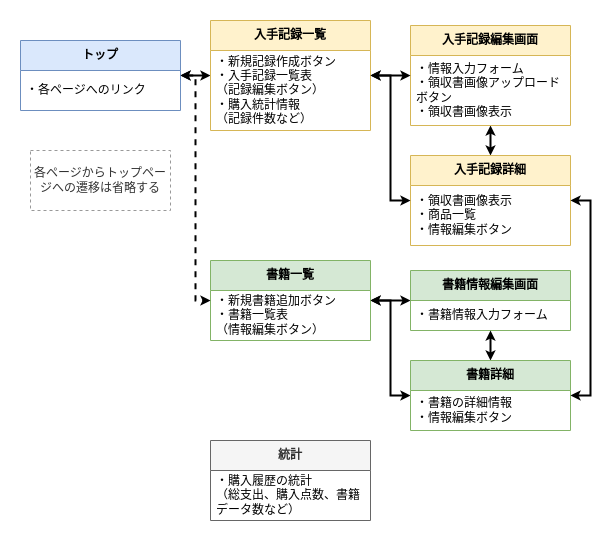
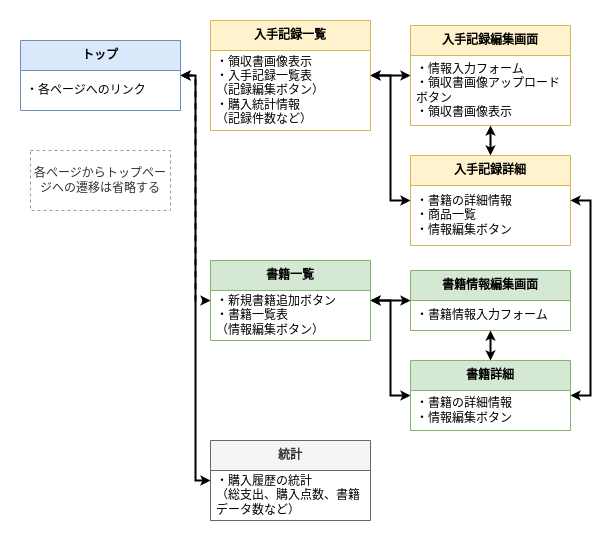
(200, 76) -> none
(277, 91) -> (271, 91)
(465, 216) -> (465, 216)
none -> (196, 395)
